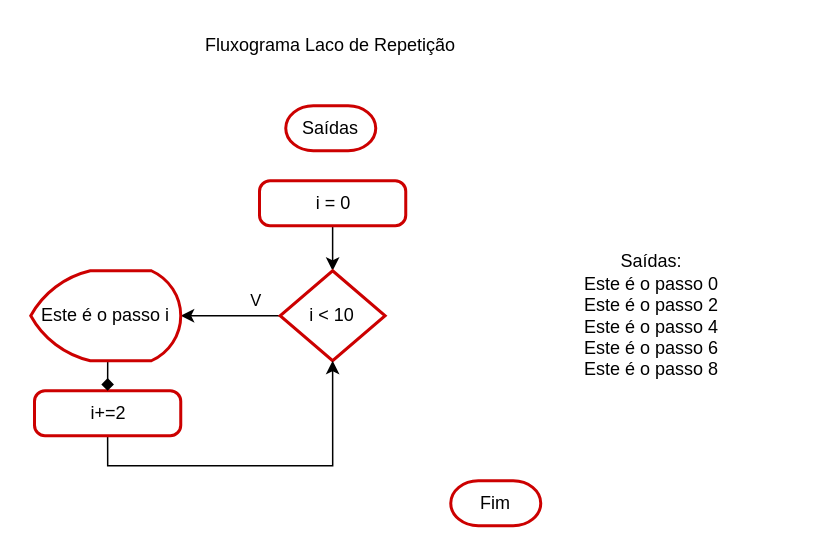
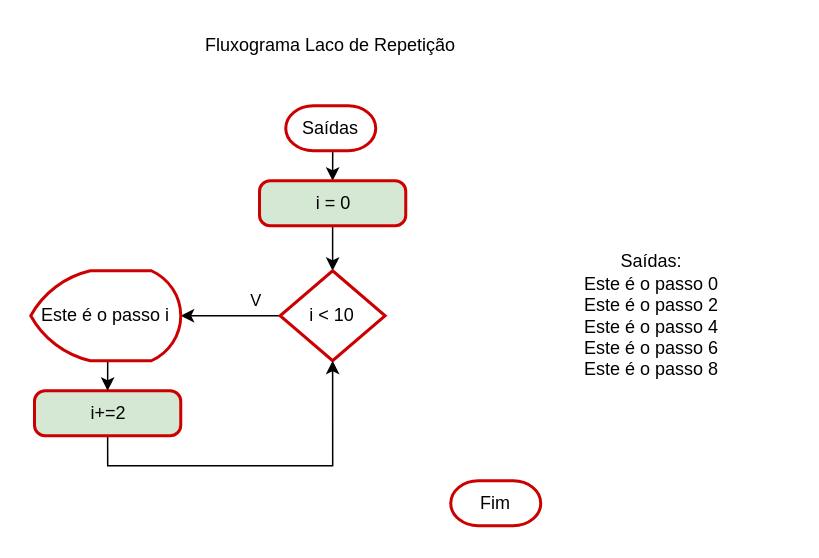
none -> (333, 160)
(333, 203) -> (333, 203)
(108, 378) -> (108, 379)
(108, 413) -> (108, 413)
